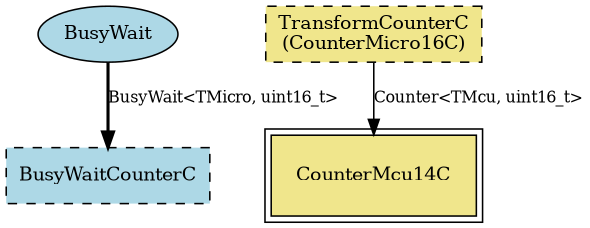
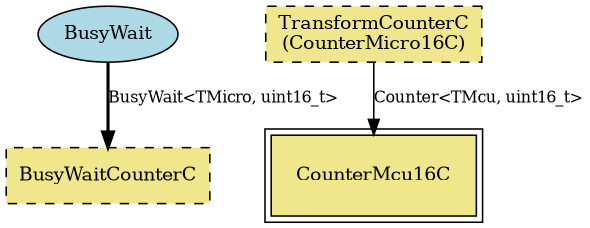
(108, 176) -> (108, 176)
(374, 176) -> (374, 176)
